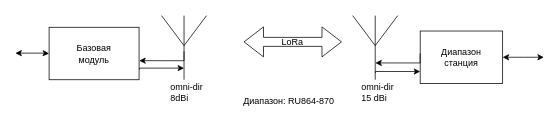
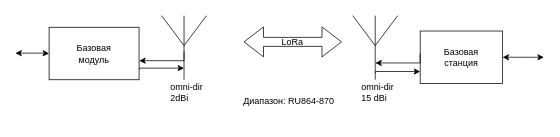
(462, 57) -> (462, 57)
(189, 93) -> (189, 93)
